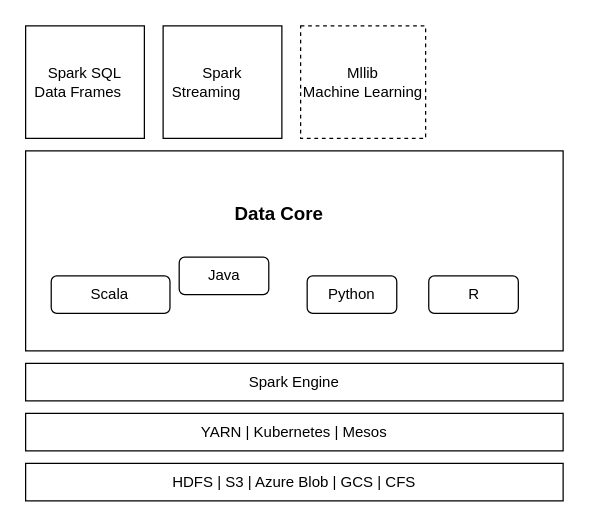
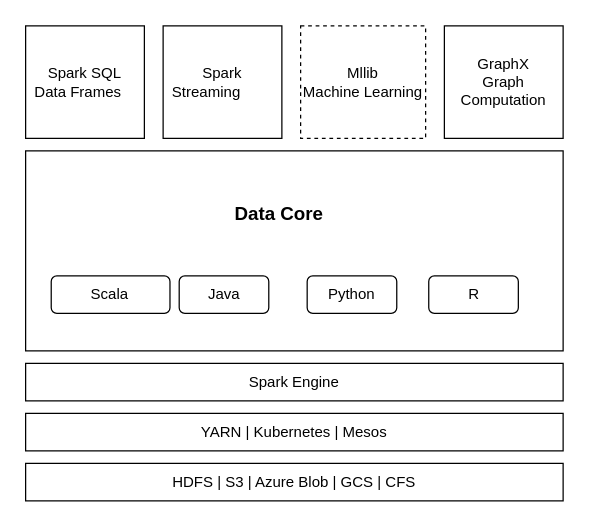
none -> (504, 82)
(224, 276) -> (224, 294)
